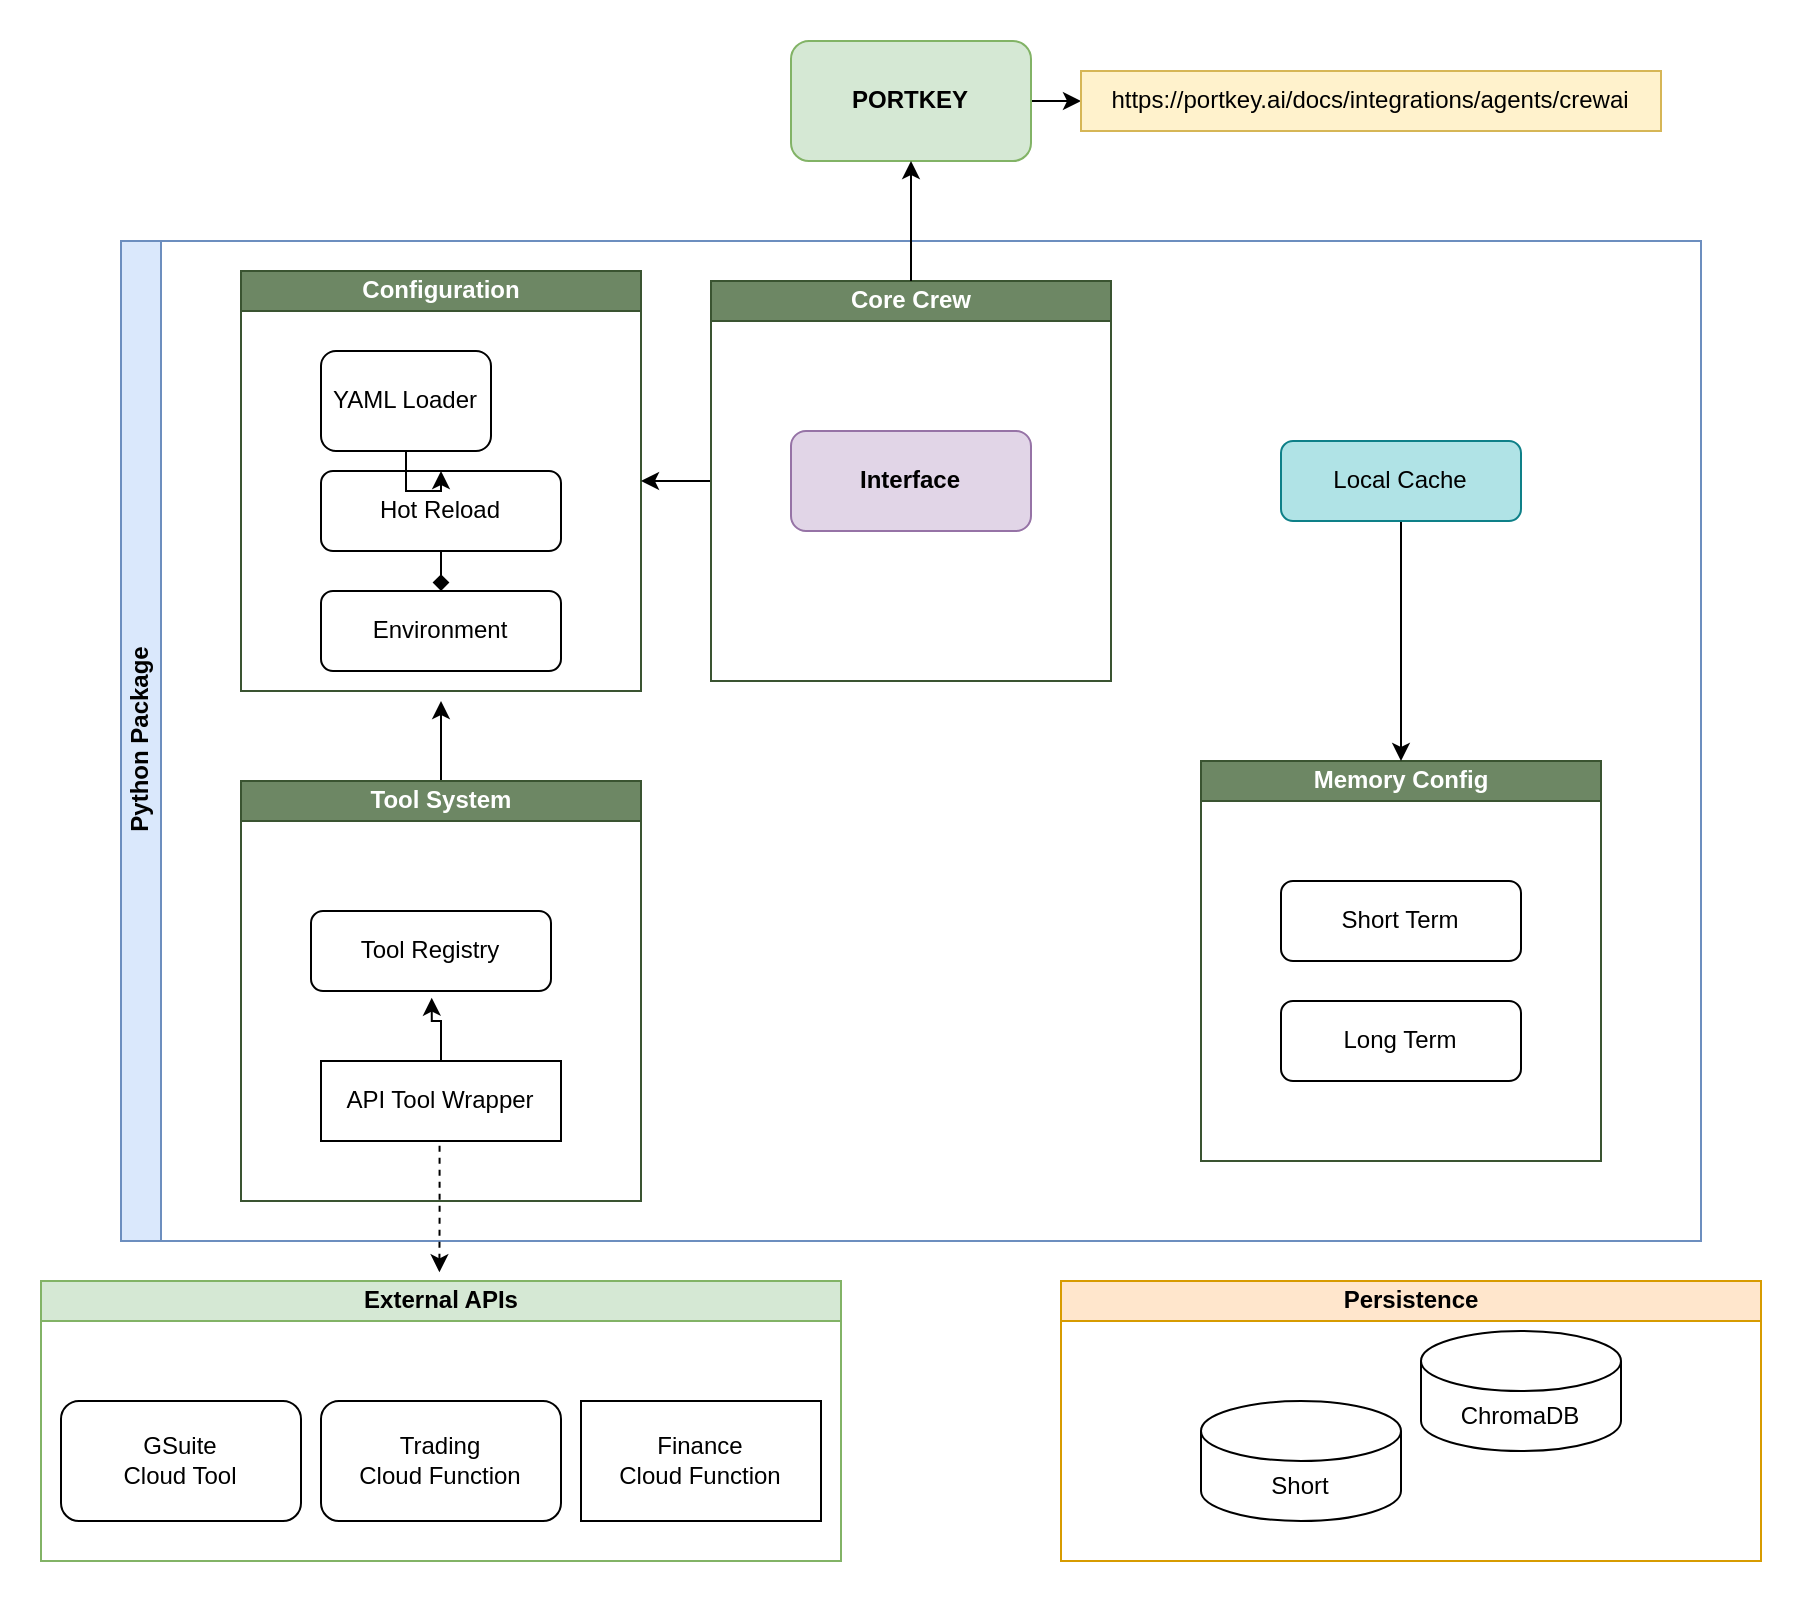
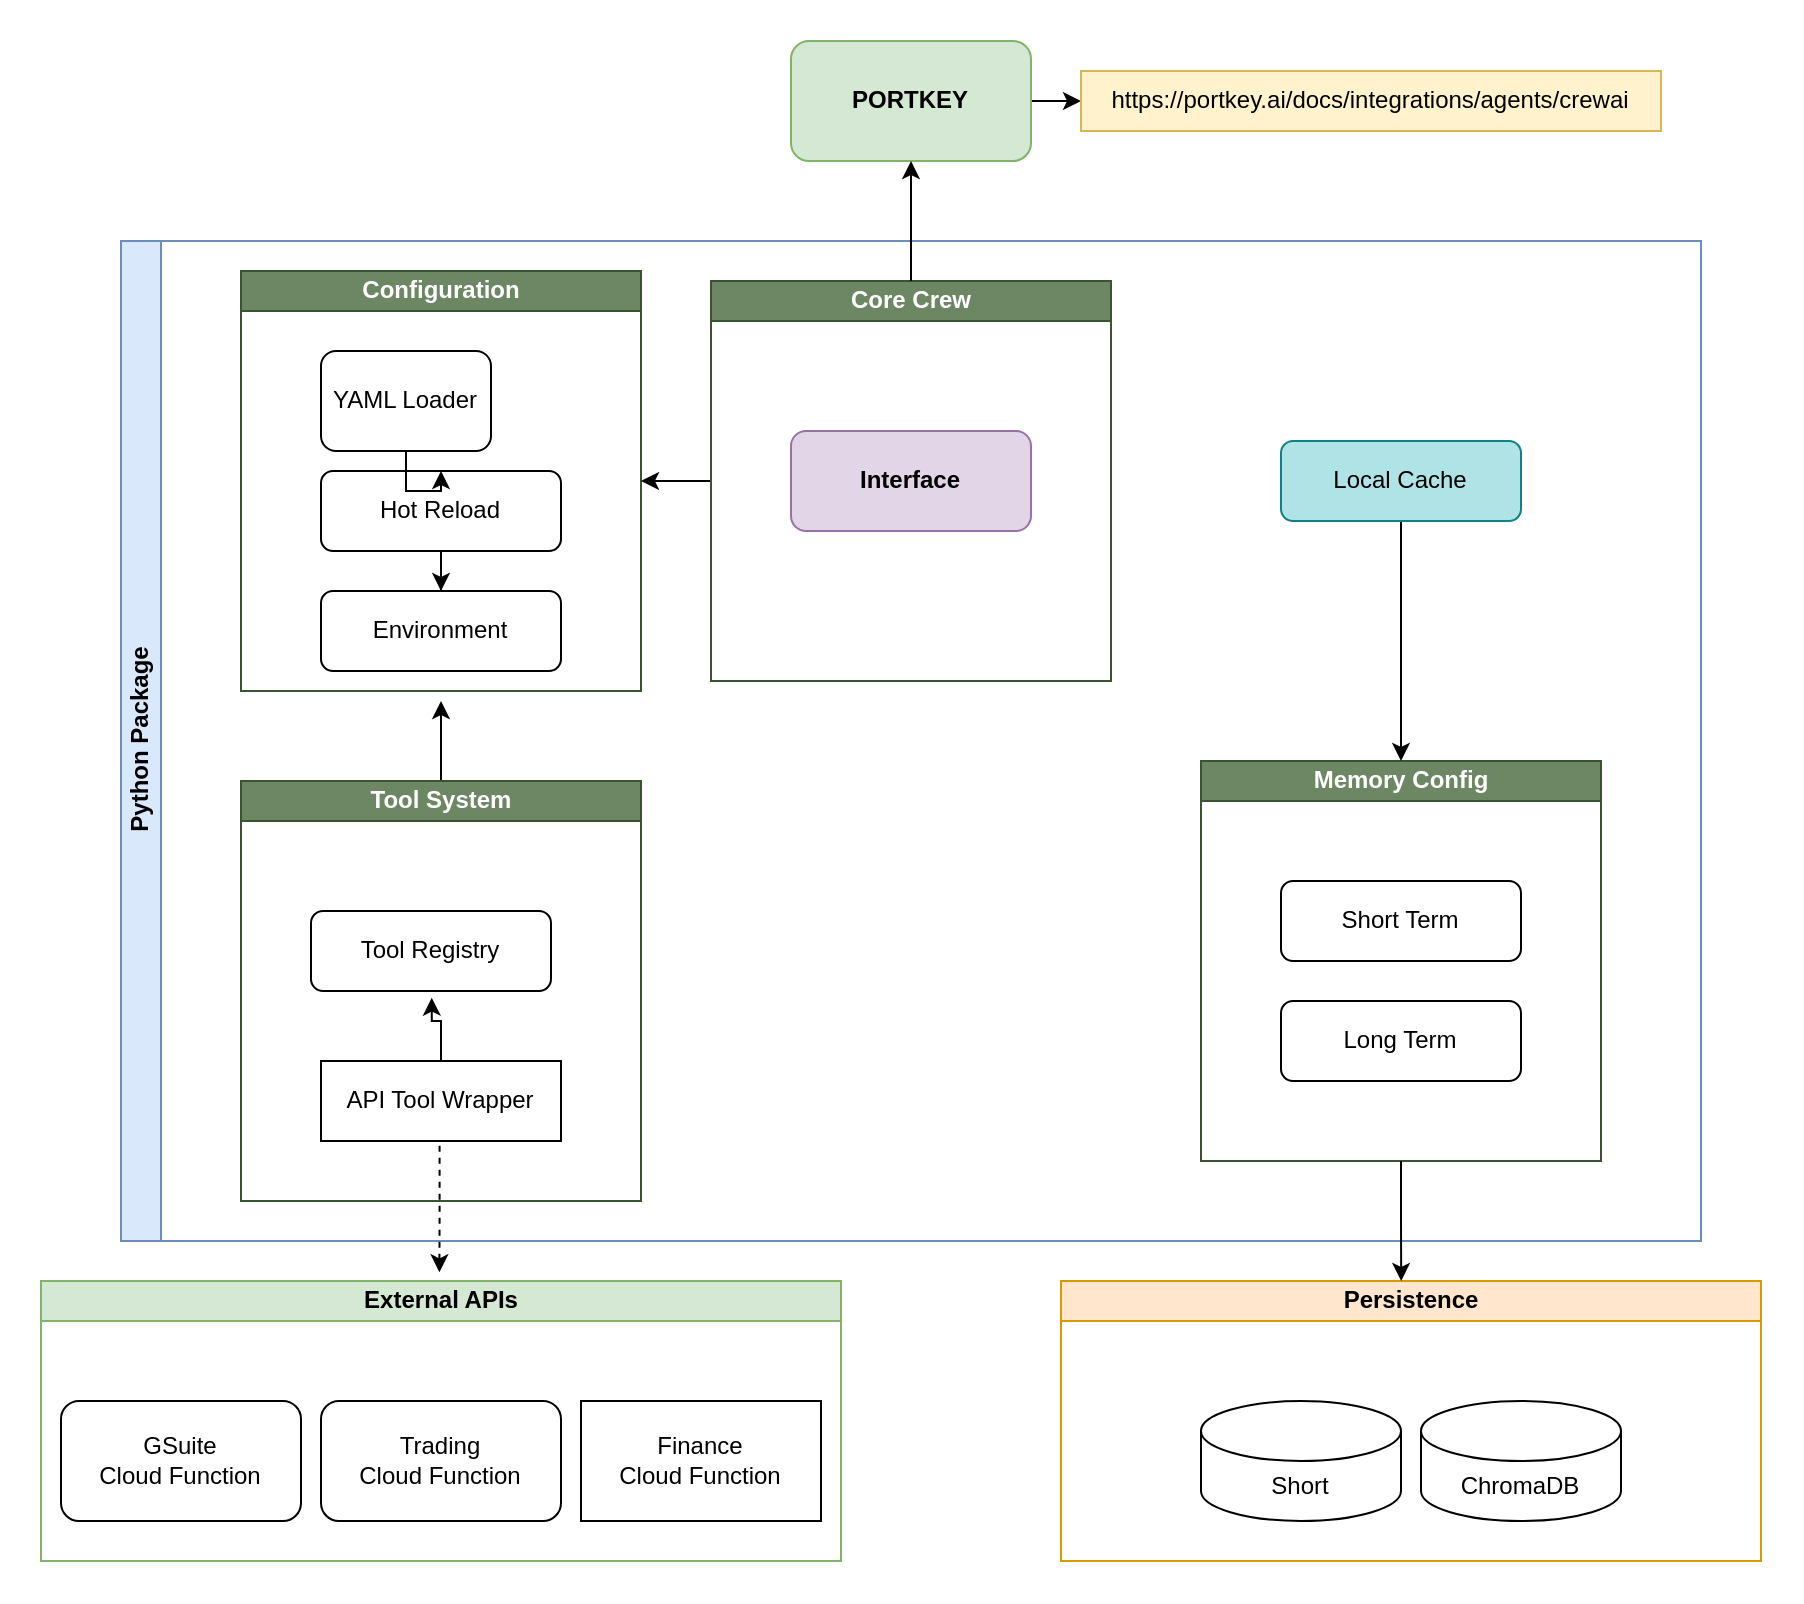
(441, 575) -> (441, 576)
none -> (1401, 1216)
(1521, 1391) -> (1521, 1461)
(181, 1461) -> (181, 1461)
